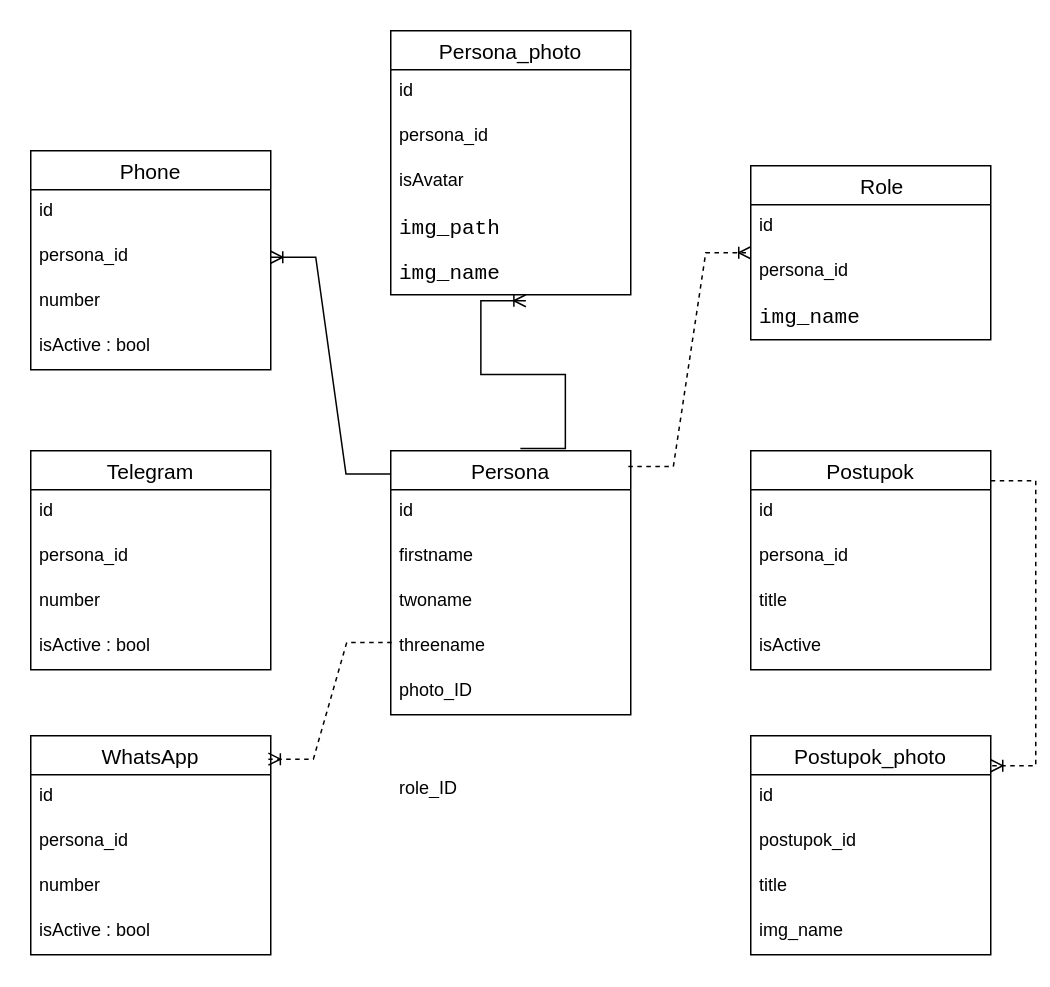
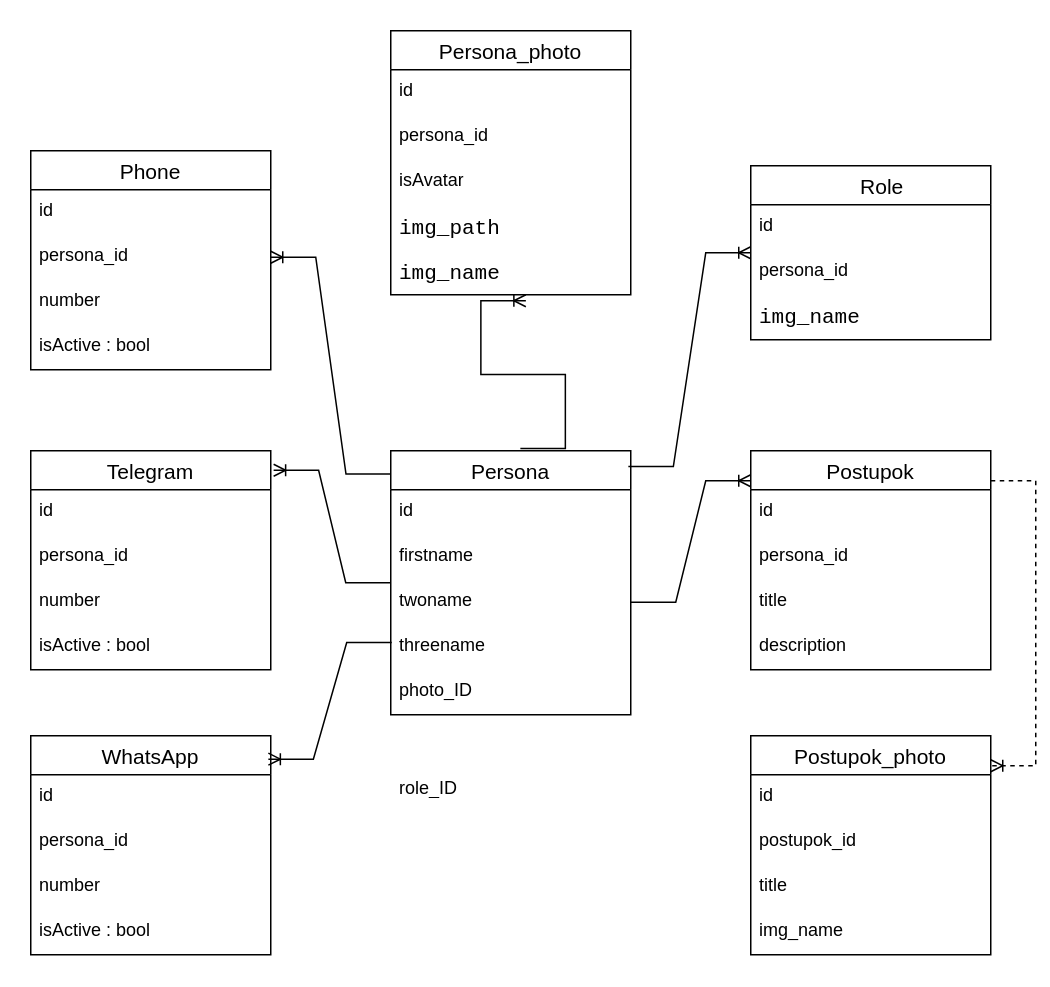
(690, 360) -> (690, 360)
none -> (332, 525)
none -> (691, 541)
(795, 646) -> (811, 646)
(330, 701) -> (330, 701)
